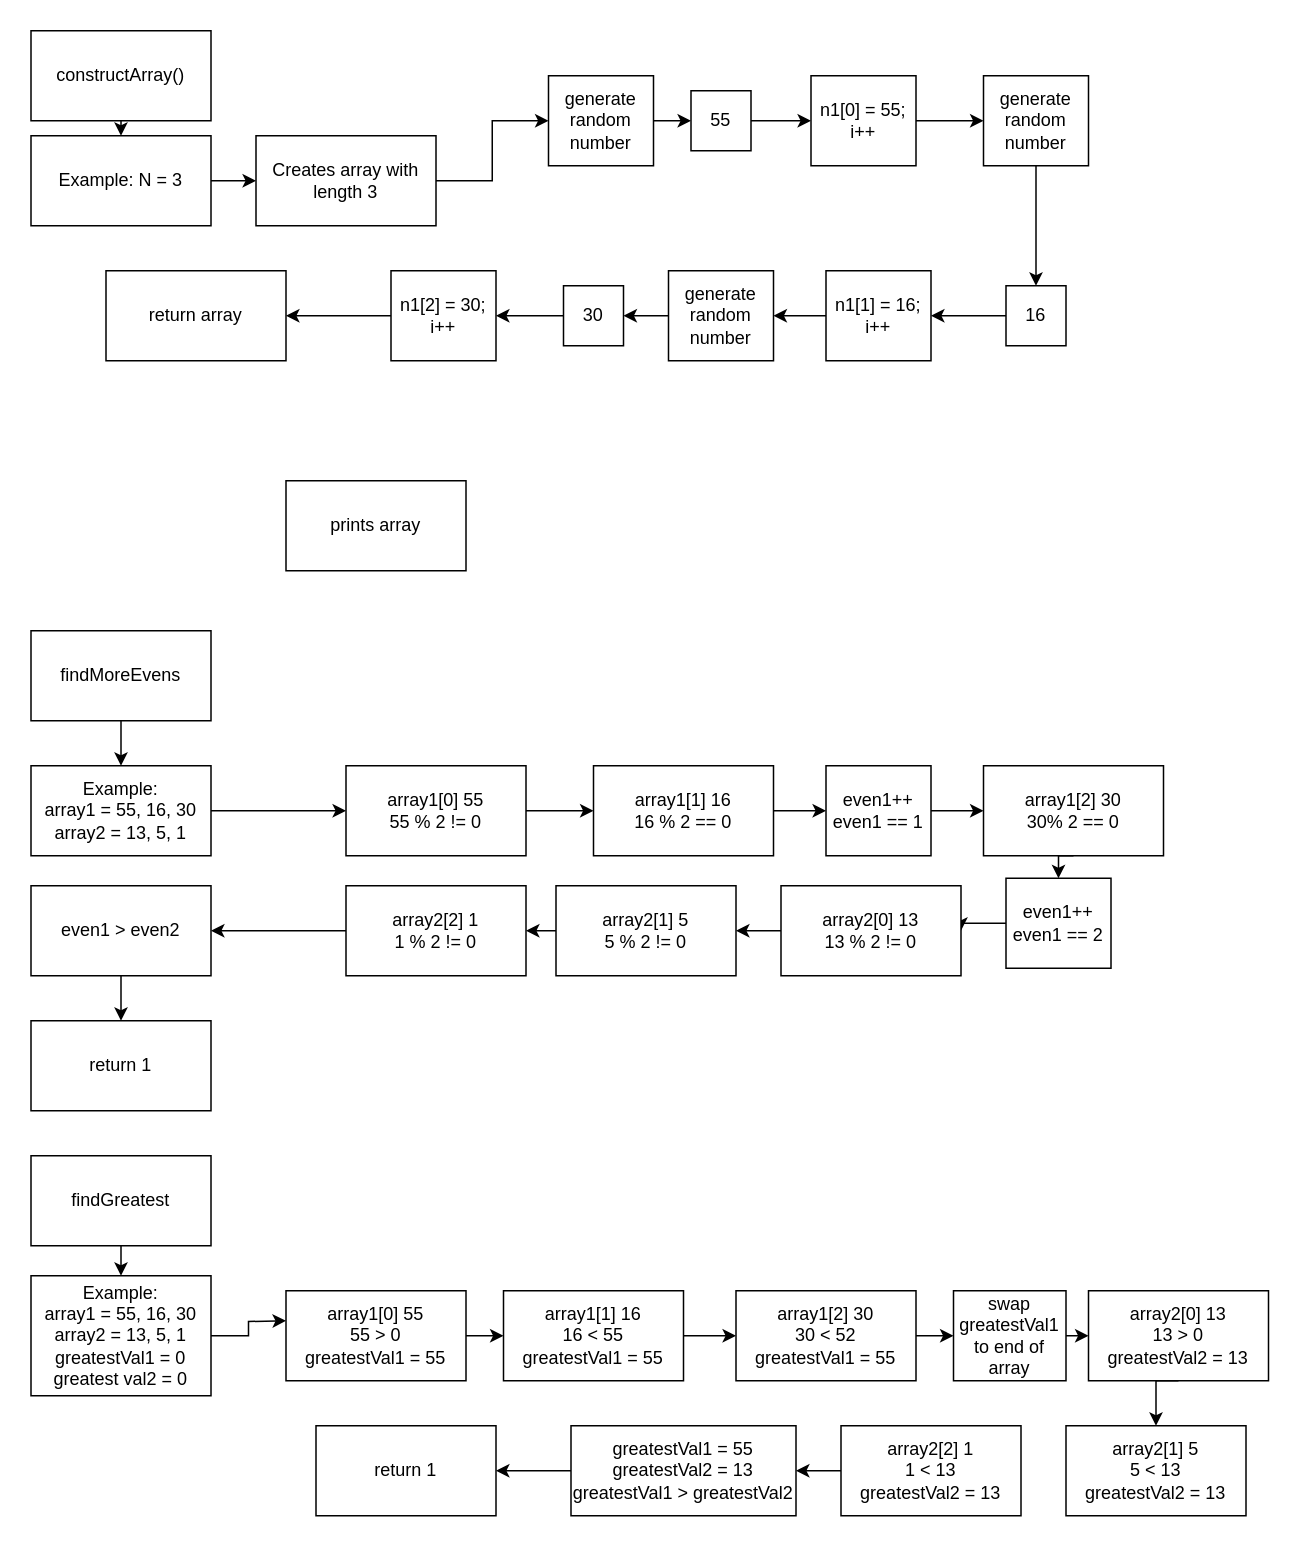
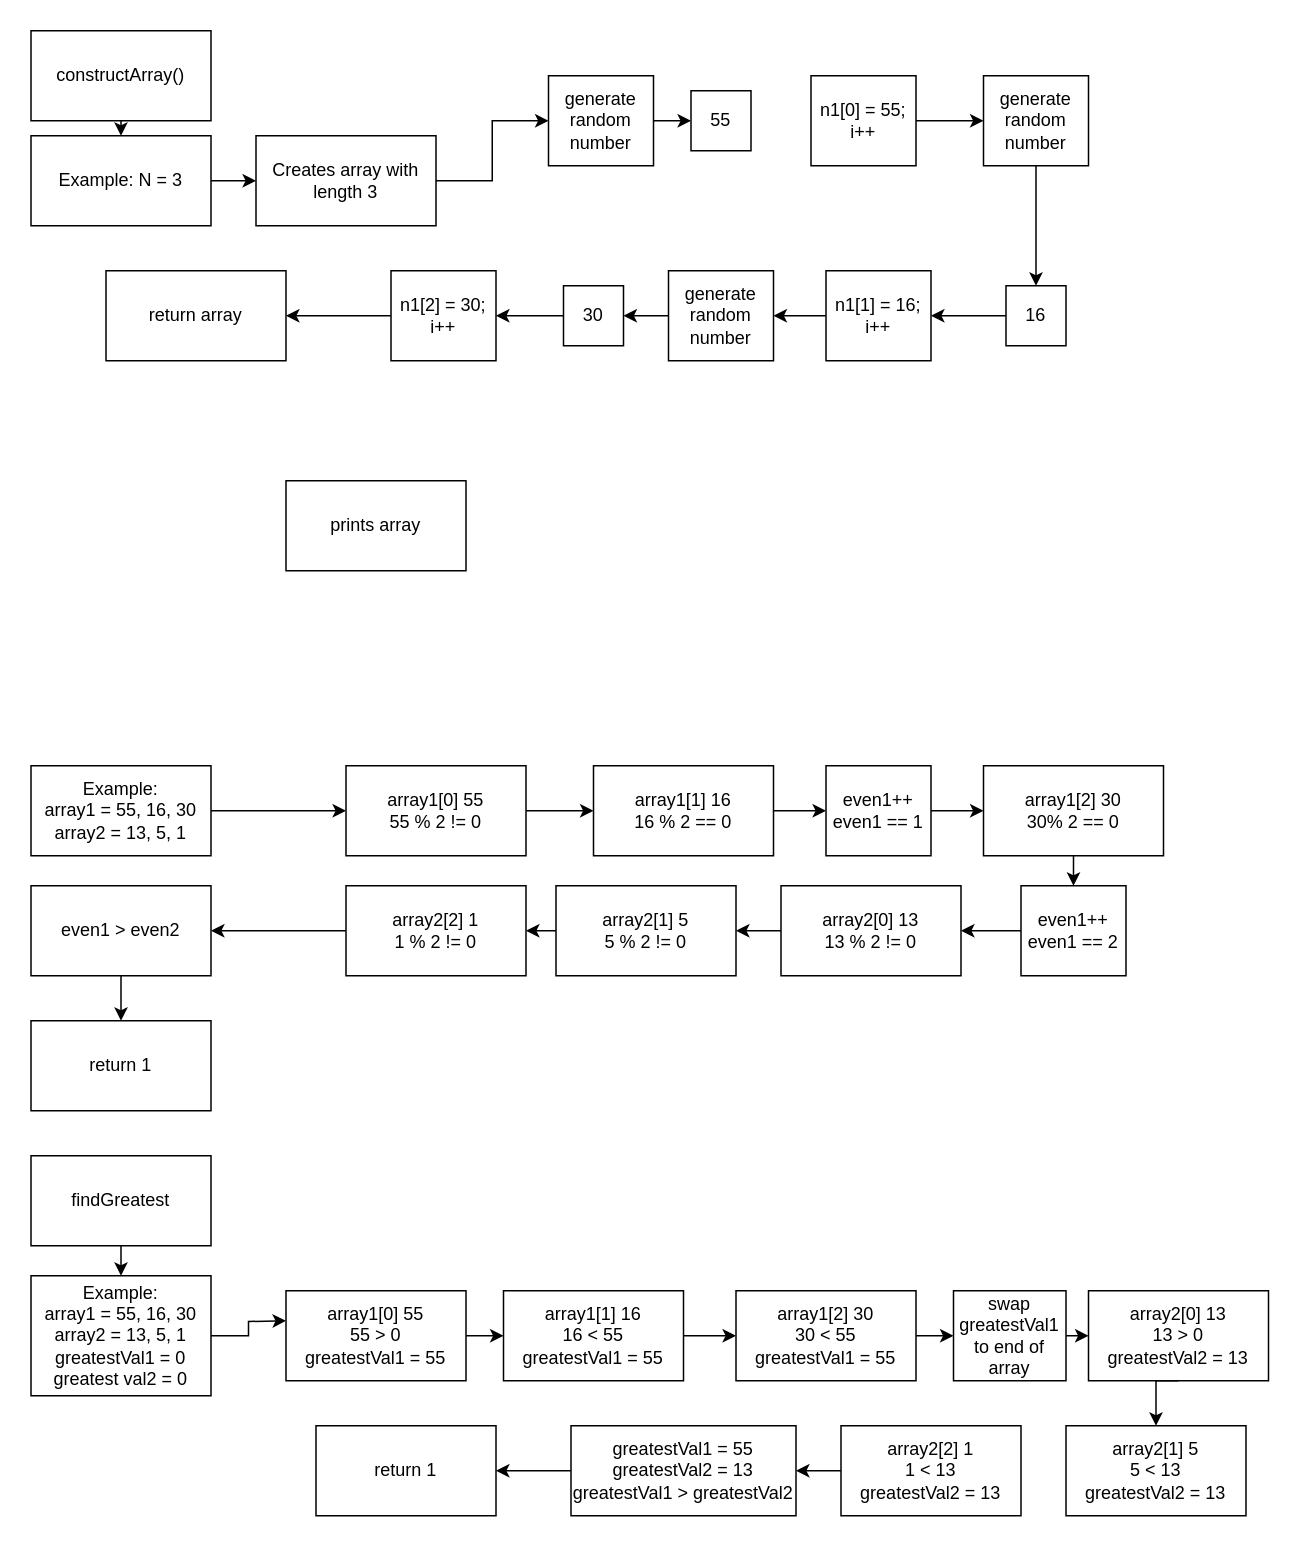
(776, 121) -> none
(121, 676) -> none
(121, 738) -> none
(1058, 923) -> (1073, 931)
(826, 1336) -> (826, 1336)
